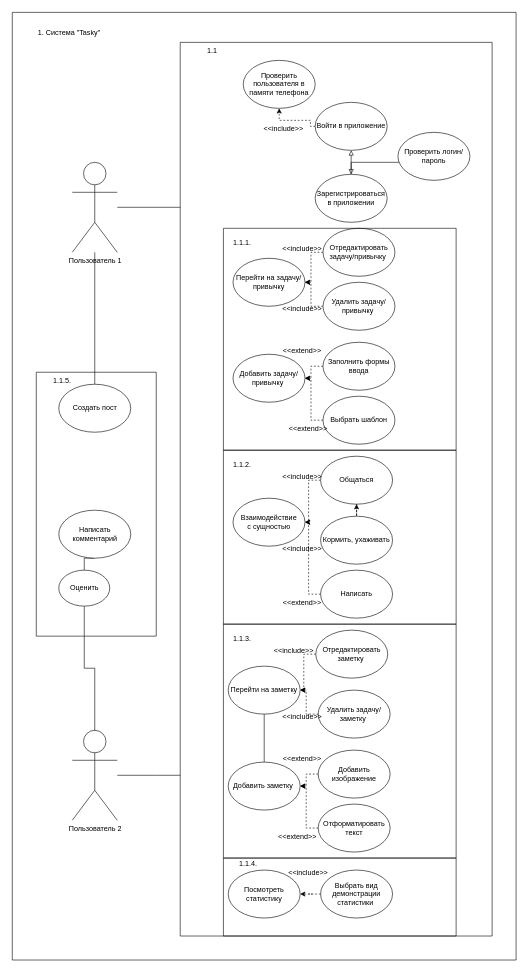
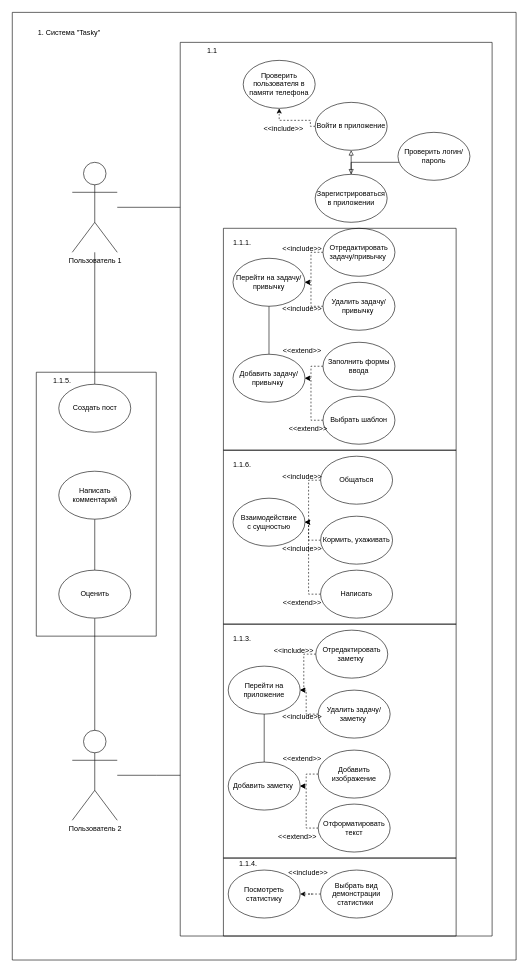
none -> (269, 330)
(243, 465) -> (243, 465)
(357, 508) -> (316, 540)
(95, 534) -> (95, 495)
(84, 588) -> (95, 594)
(264, 690) -> (264, 690)
